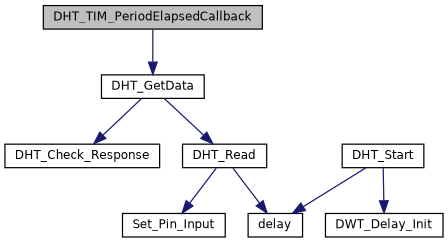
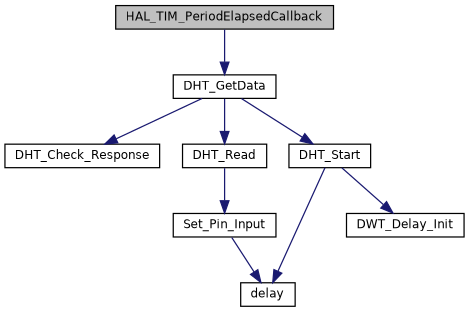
(153, 17) -> (225, 17)
none -> (272, 118)
(246, 186) -> (243, 255)
